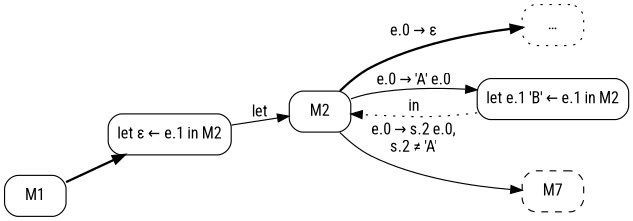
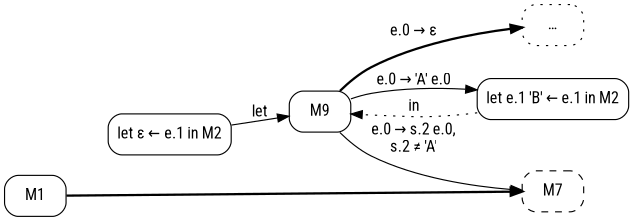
(320, 112) -> (320, 112)
(90, 171) -> (289, 194)
